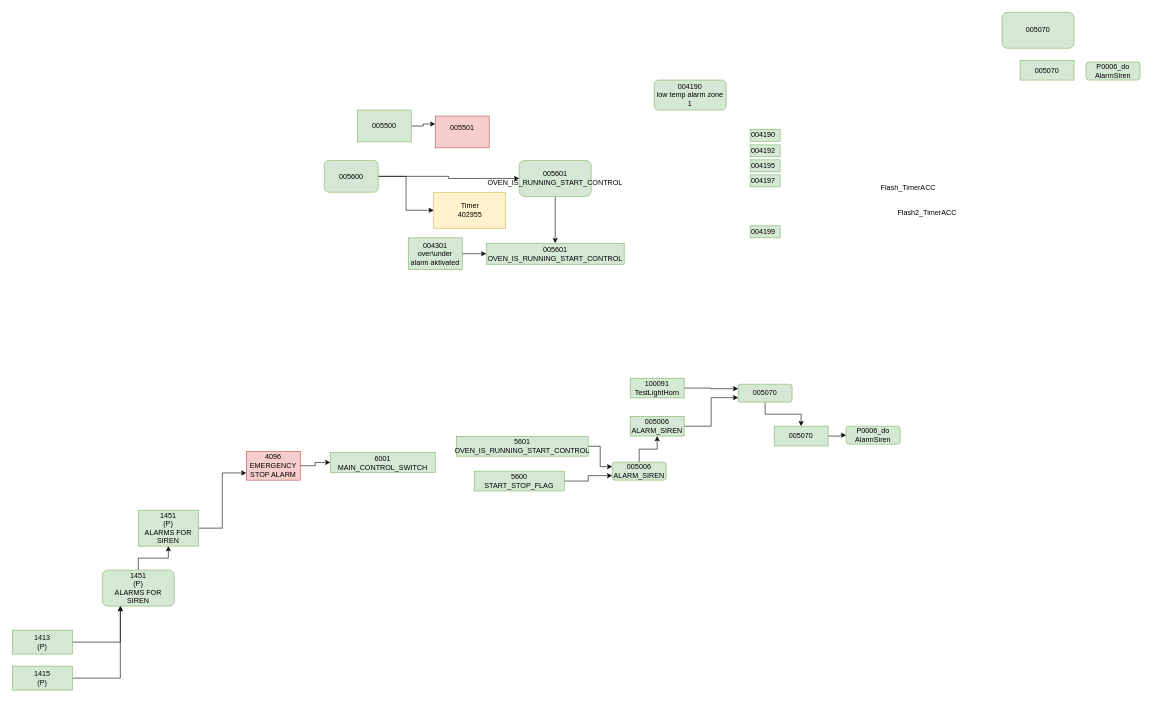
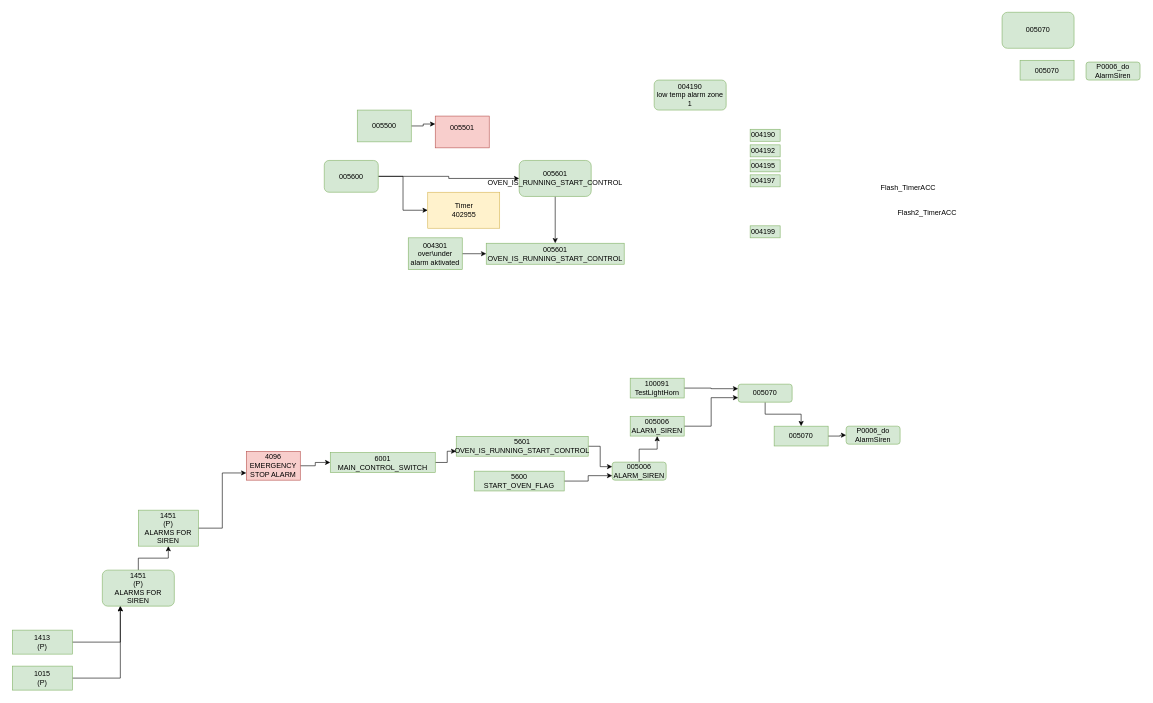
(470, 210) -> (464, 210)
none -> (447, 461)
(519, 482) -> (519, 482)
(42, 678) -> (42, 678)
